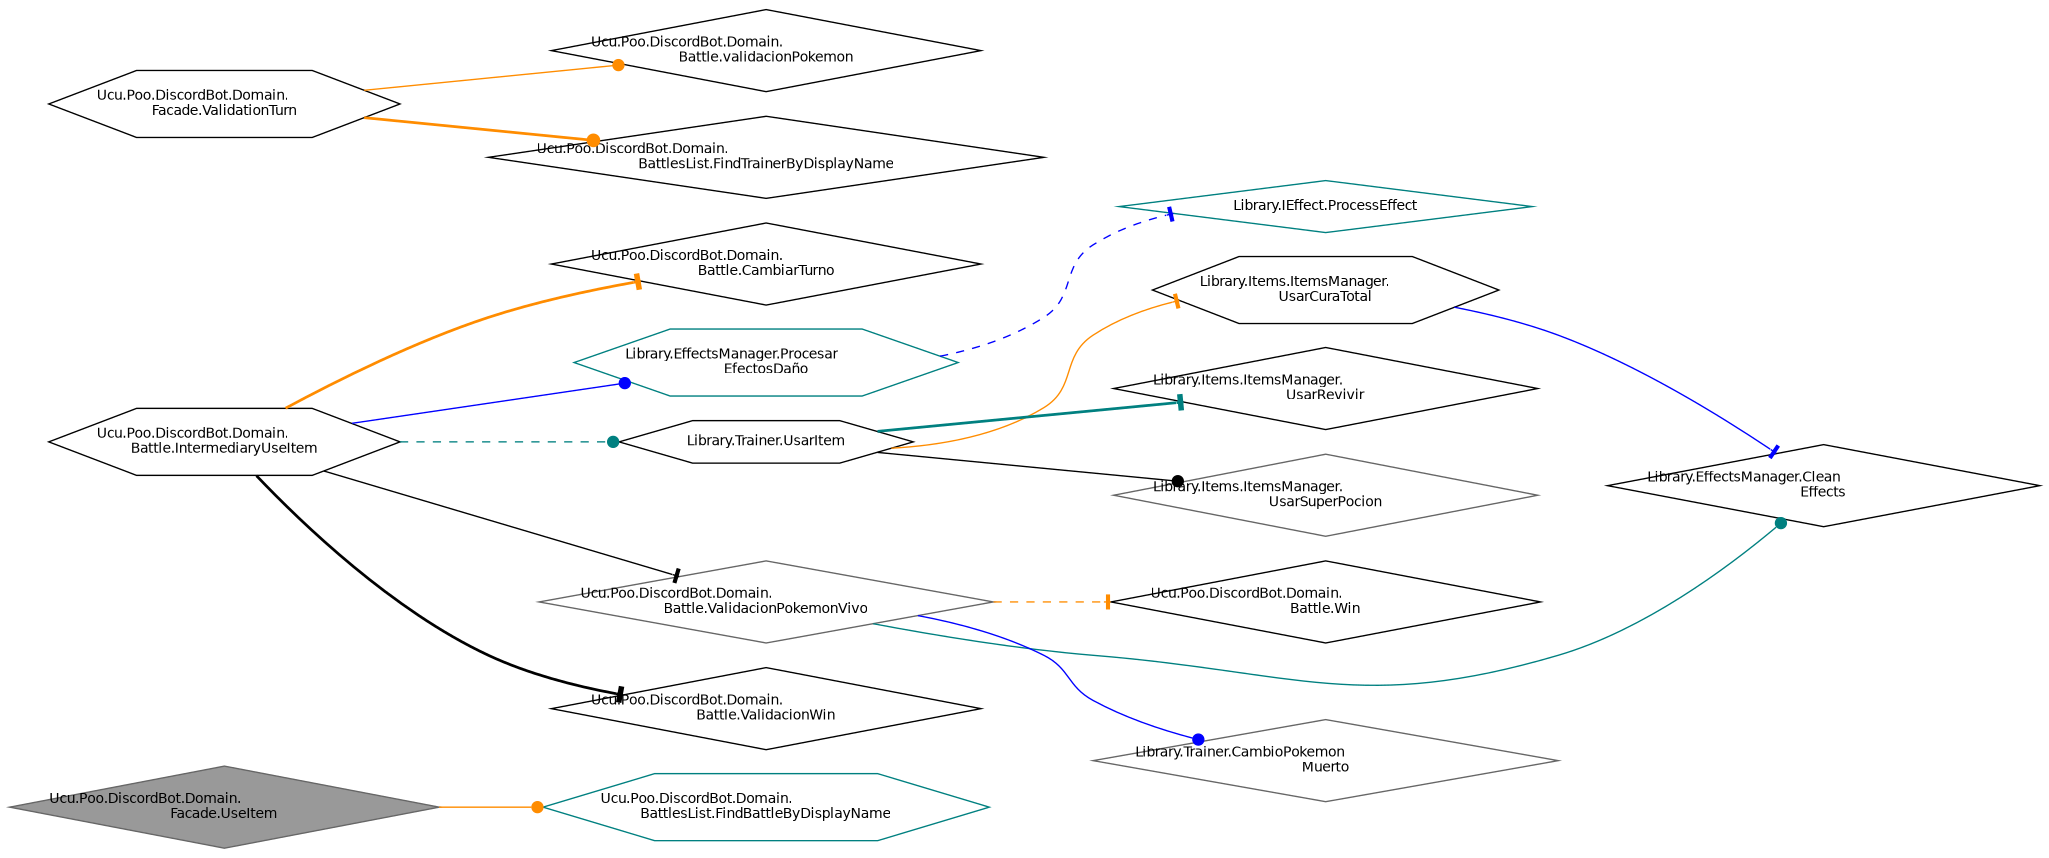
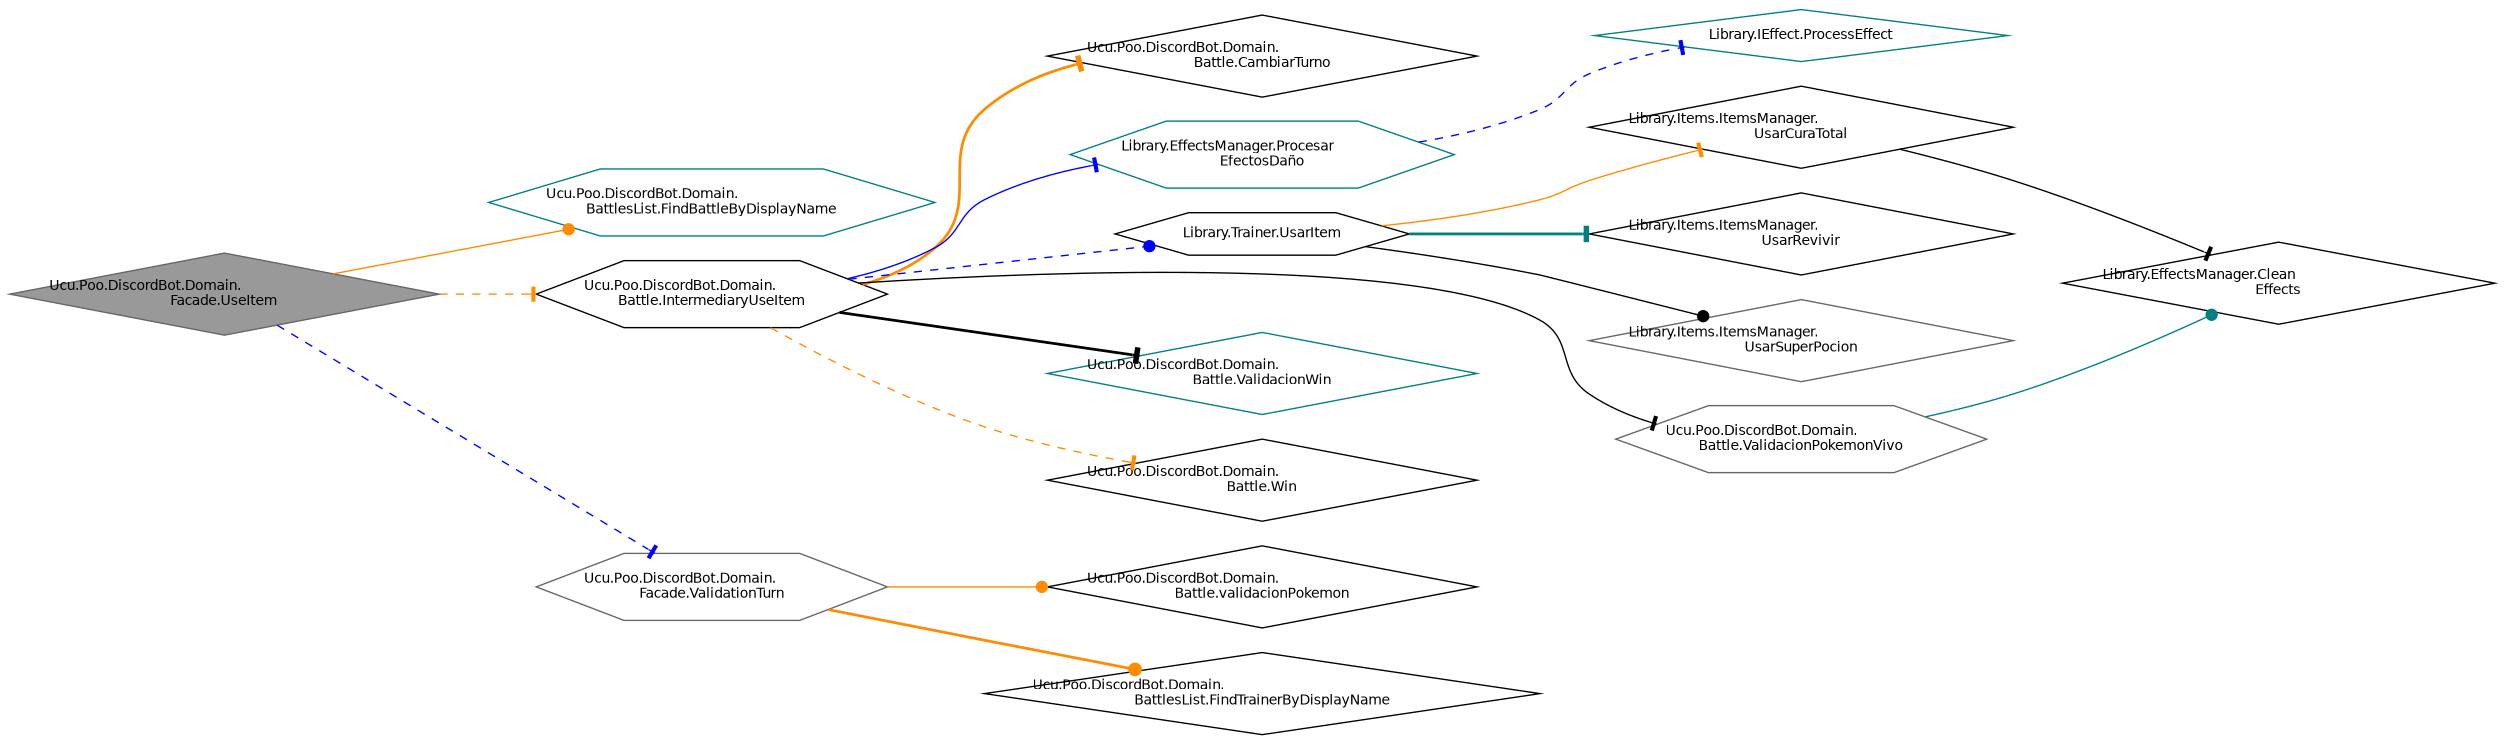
(224, 104) -> (712, 587)
(1326, 290) -> (1801, 127)
none -> (484, 294)
(1620, 362) -> (2054, 194)
(486, 404) -> (965, 216)
none -> (463, 437)
(504, 442) -> (996, 263)
(766, 602) -> (1801, 439)
(1049, 602) -> (944, 412)
(766, 709) -> (1262, 373)
(1326, 761) -> none
